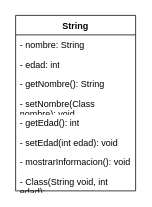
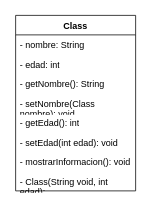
(75, 26) -> (75, 26)
